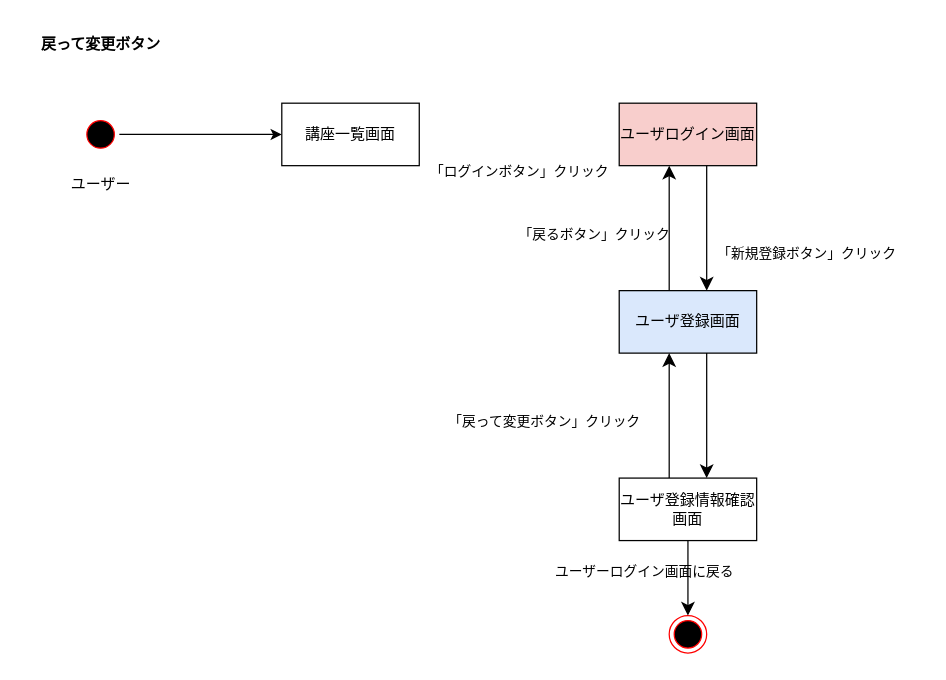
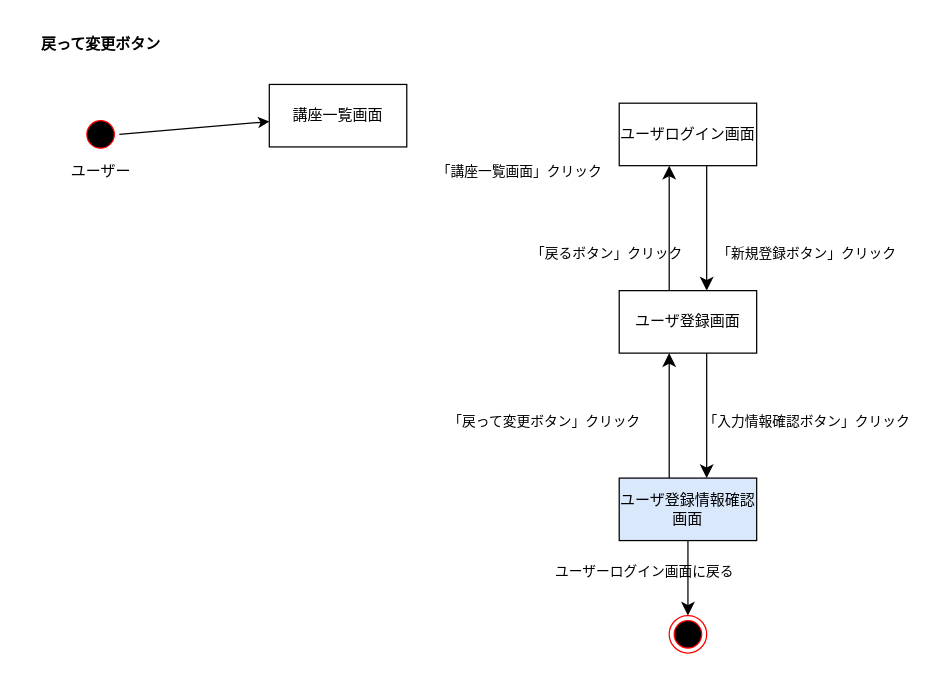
(351, 134) -> (338, 116)
(688, 134) -> (688, 134)
(520, 172) -> (520, 172)
(101, 184) -> (101, 172)
(594, 234) -> (607, 253)
(688, 322) -> (688, 322)
none -> (807, 422)
(688, 509) -> (688, 509)
